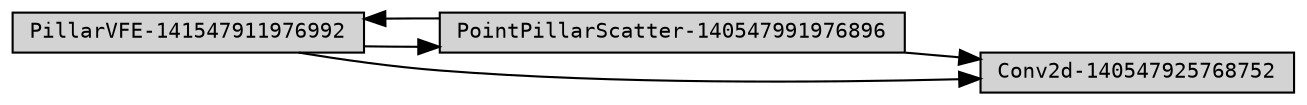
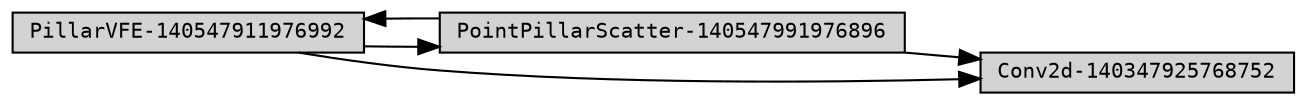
(188, 33) -> (188, 33)
(1137, 73) -> (1137, 73)
